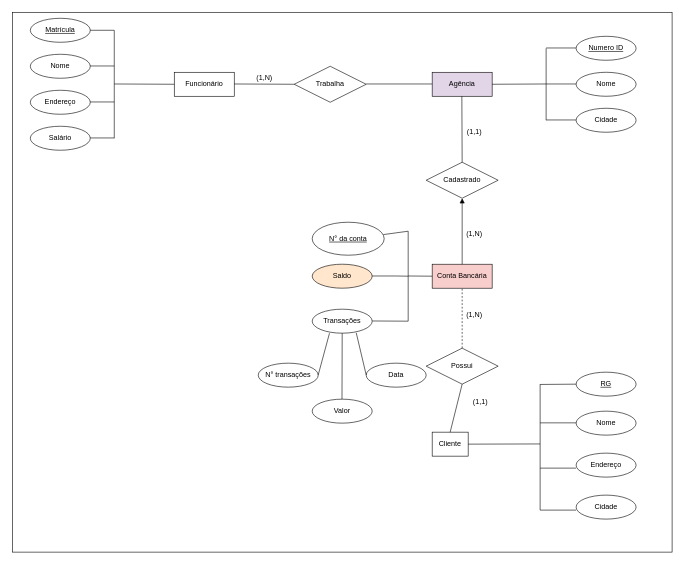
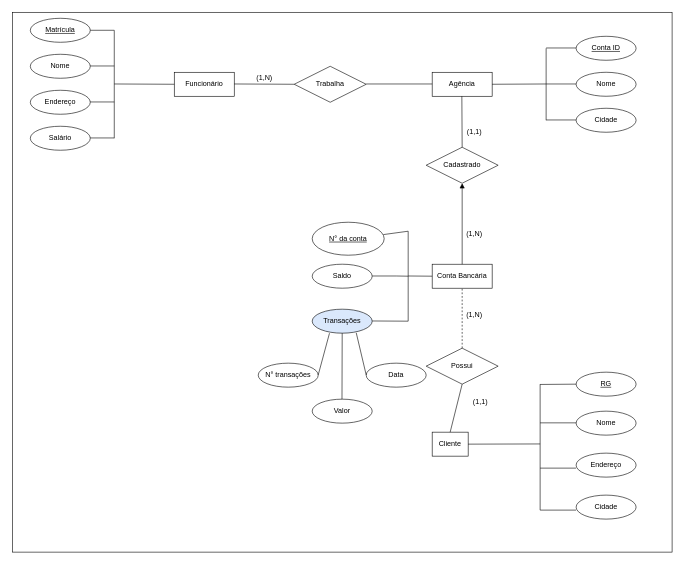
(606, 48) -> (606, 48)
(462, 84) -> (462, 84)
(462, 180) -> (462, 165)
(342, 276) -> (342, 276)
(462, 276) -> (462, 276)
(342, 321) -> (342, 321)
